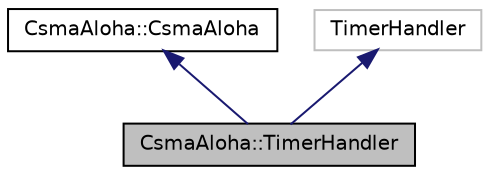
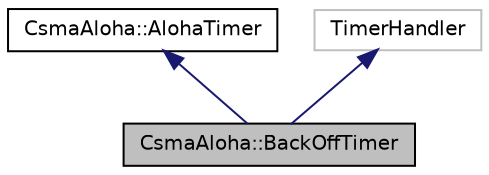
(143, 30) -> (143, 30)
(269, 145) -> (269, 145)
